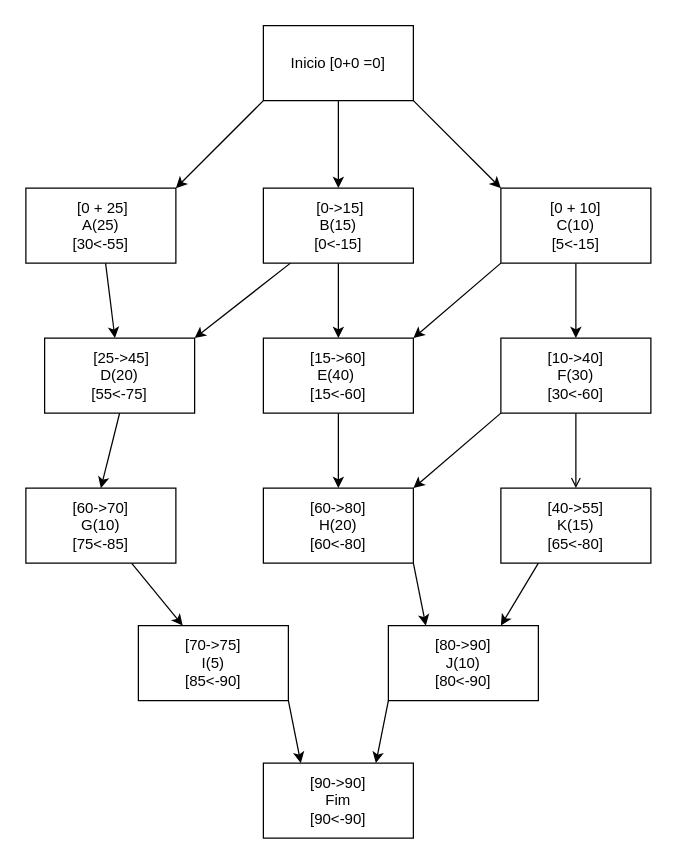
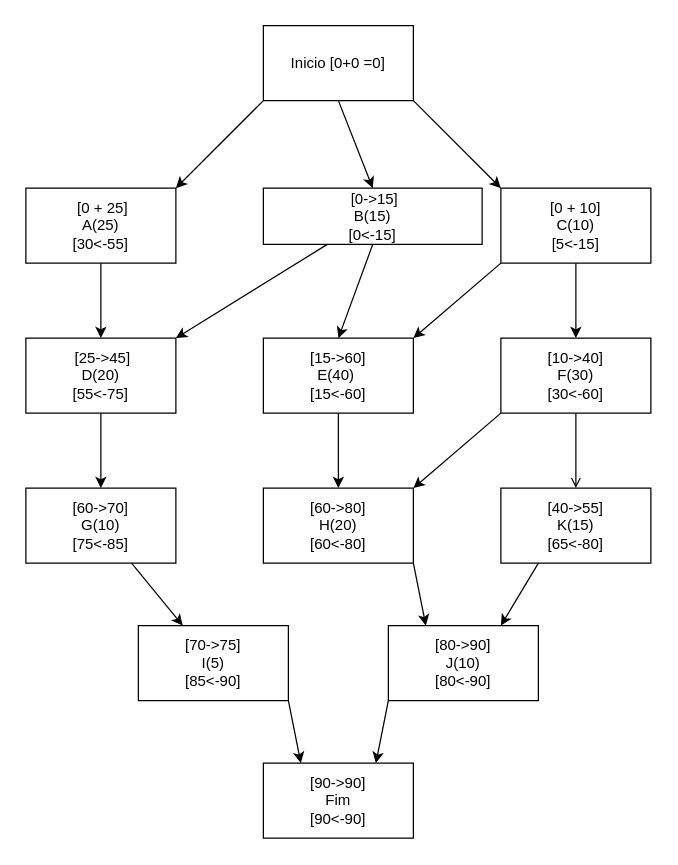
(338, 226) -> (373, 216)
(119, 376) -> (101, 376)
